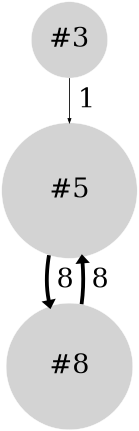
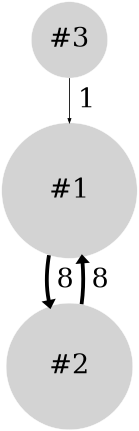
(69, 191) -> (69, 191)
(69, 366) -> (69, 366)
